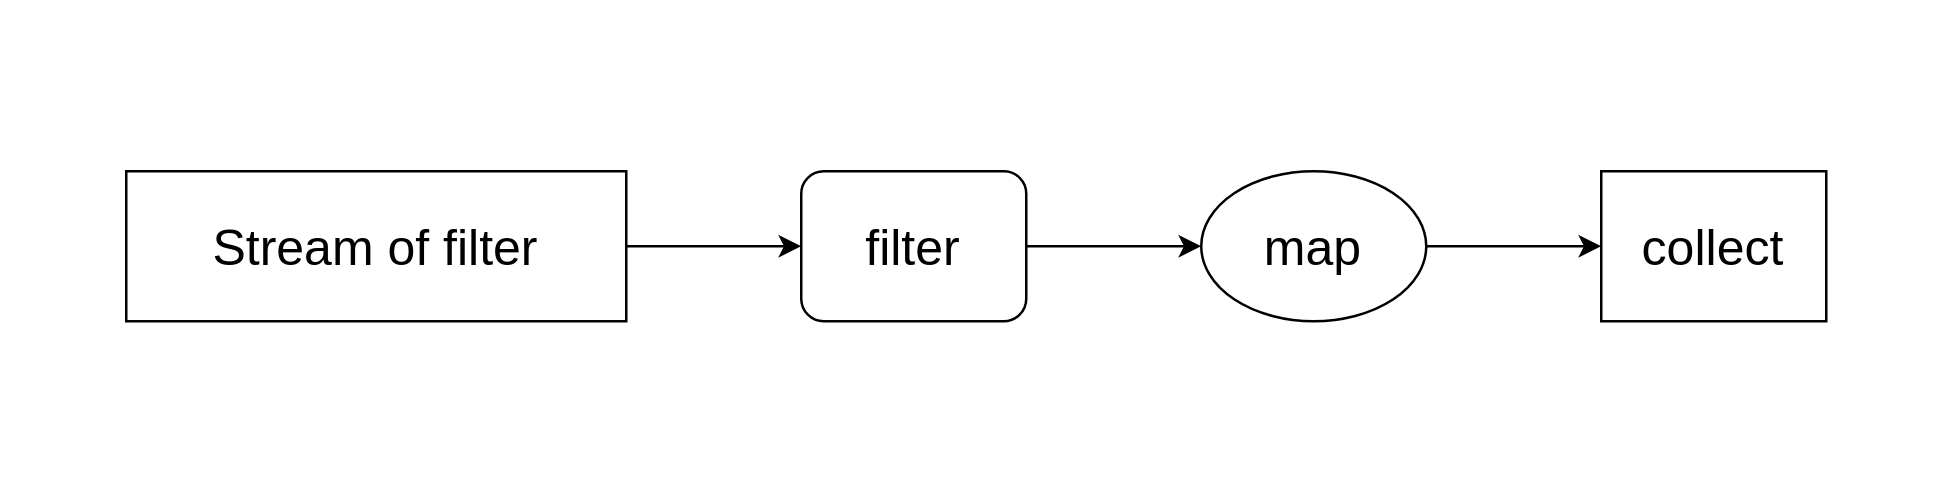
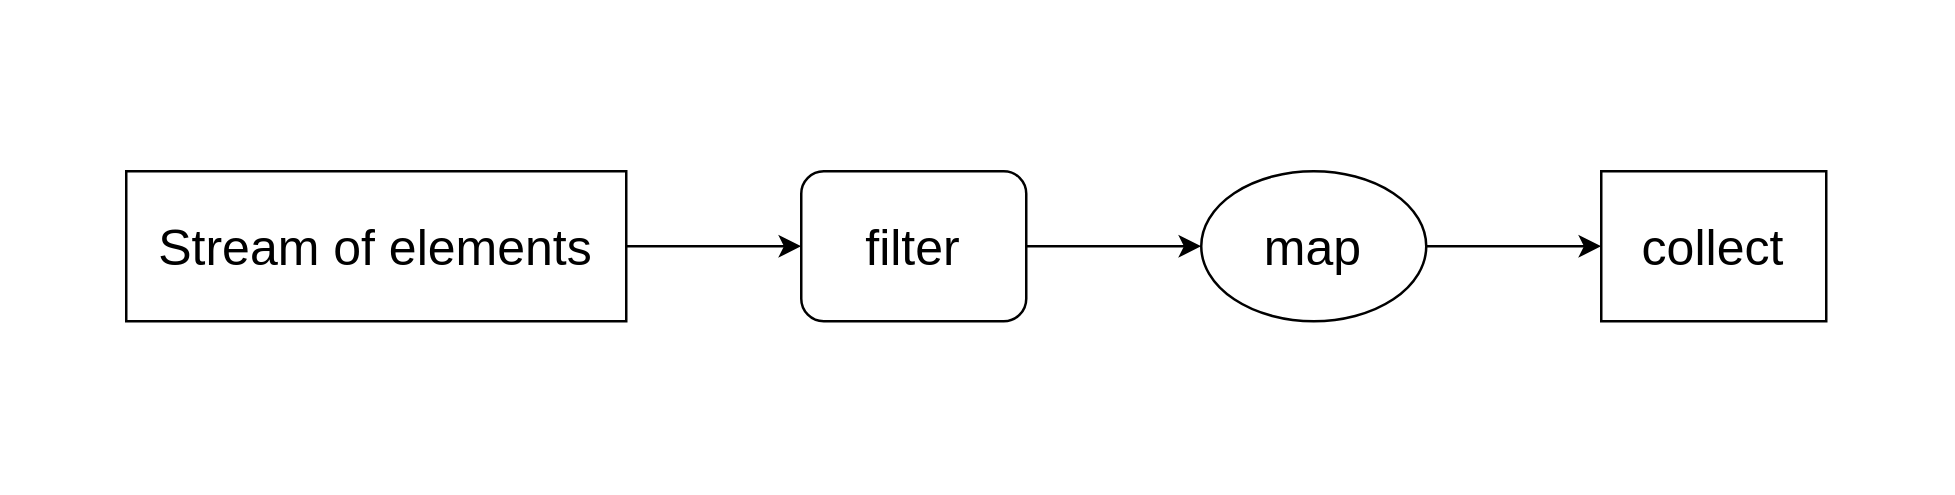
(376, 246) -> (376, 246)
